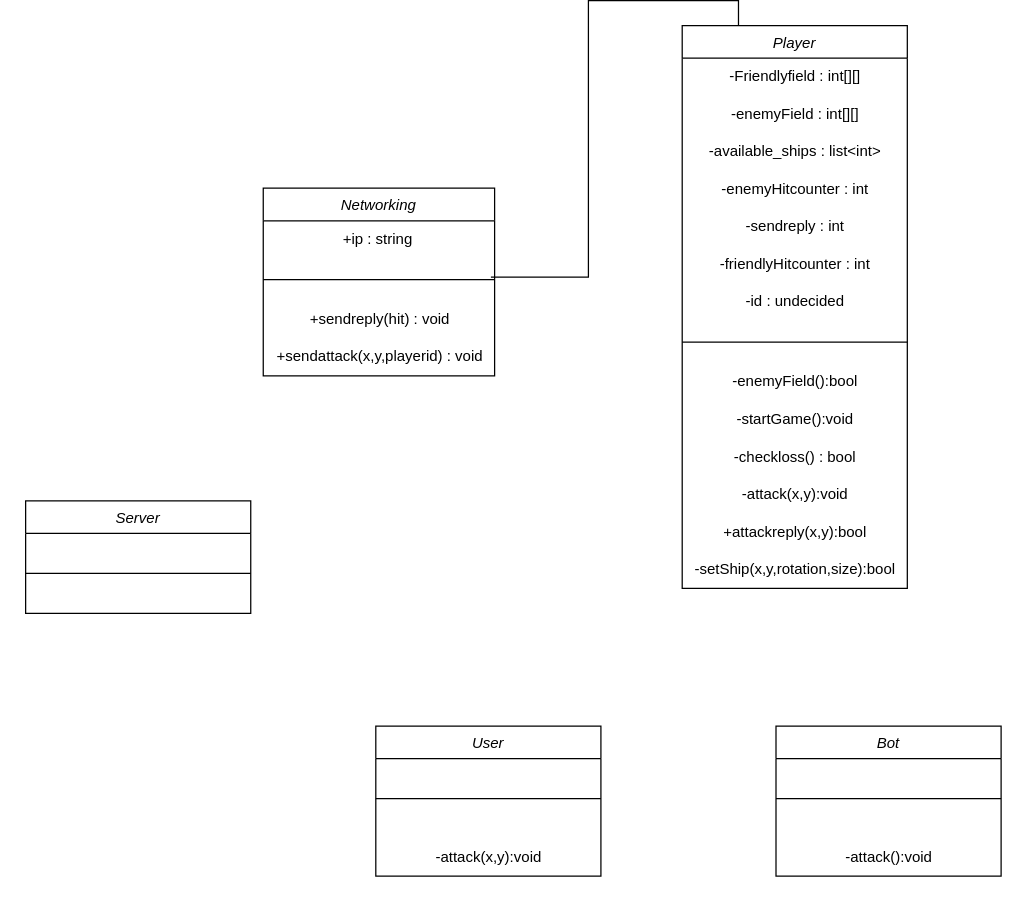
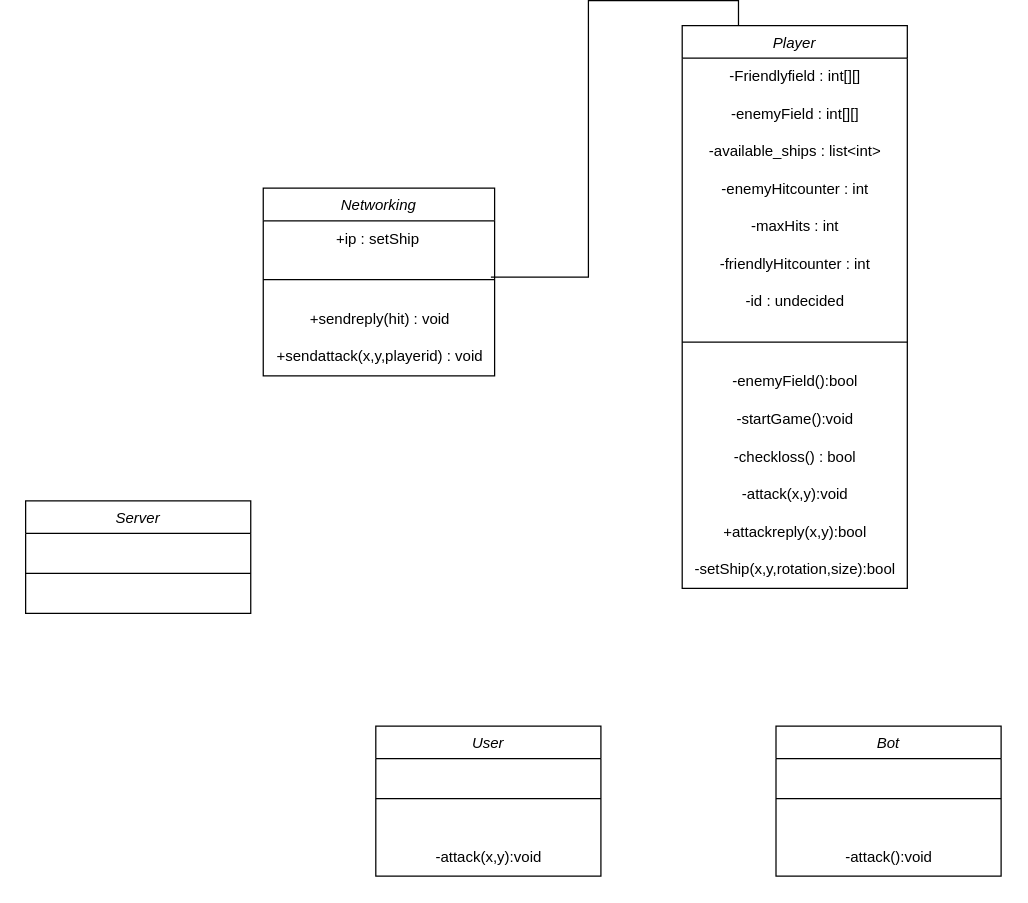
(795, 227) -> (795, 227)
(380, 239) -> (380, 239)
